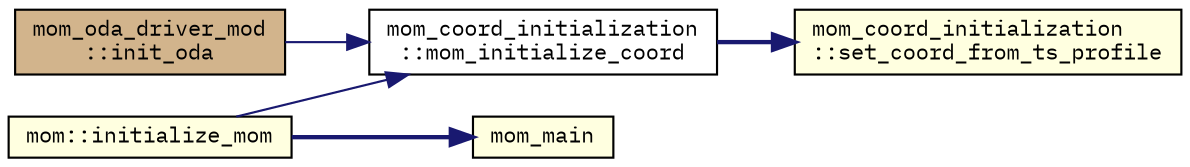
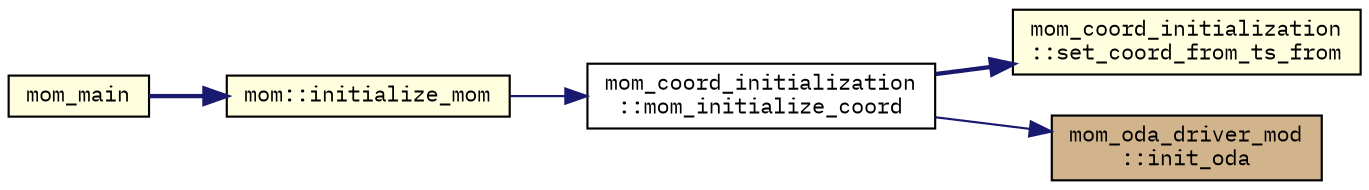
(316, 42) -> (982, 123)
(988, 42) -> (1187, 42)
(371, 137) -> (177, 96)
